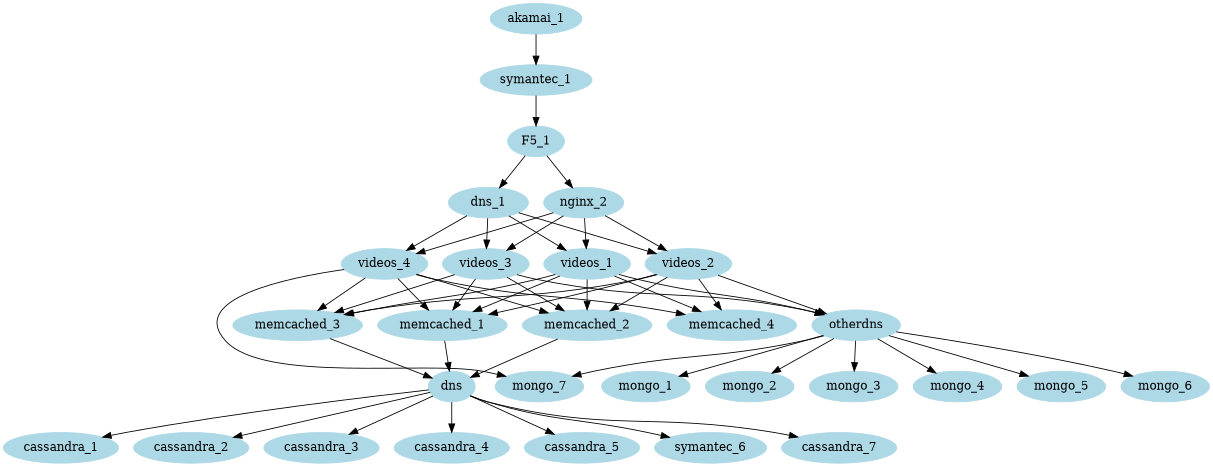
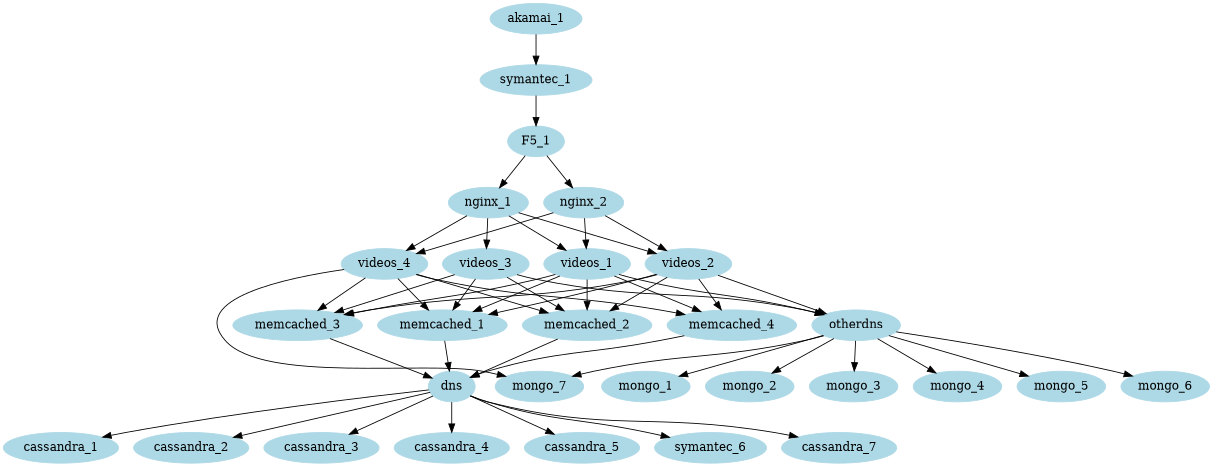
(488, 203) -> (488, 203)
(541, 229) -> none
none -> (581, 352)
